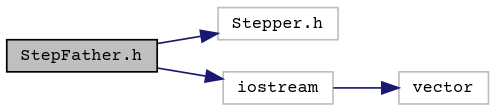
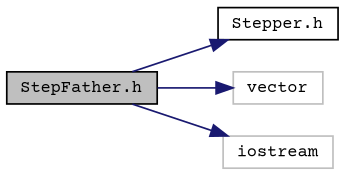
(278, 24) -> (278, 24)
(357, 88) -> (187, 88)
